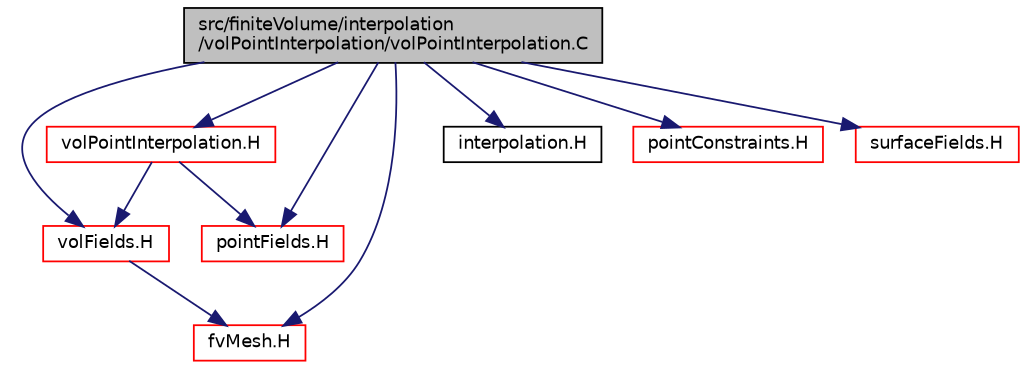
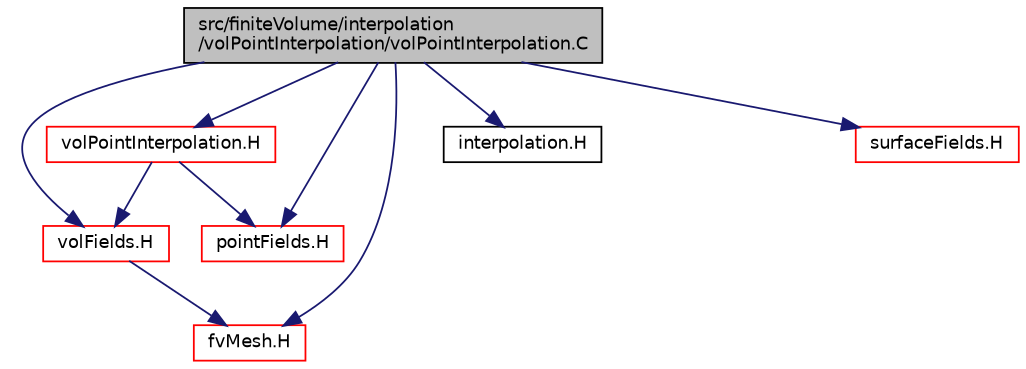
(728, 144) -> none
